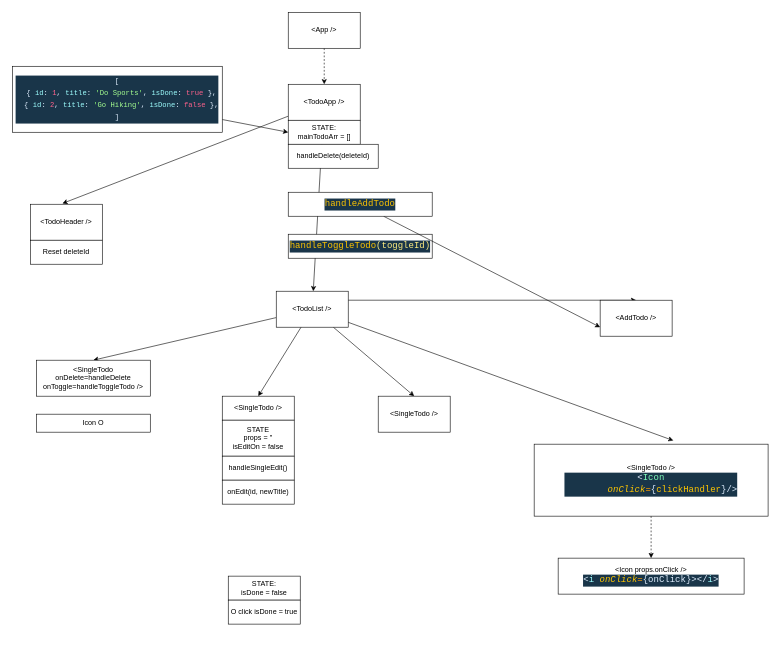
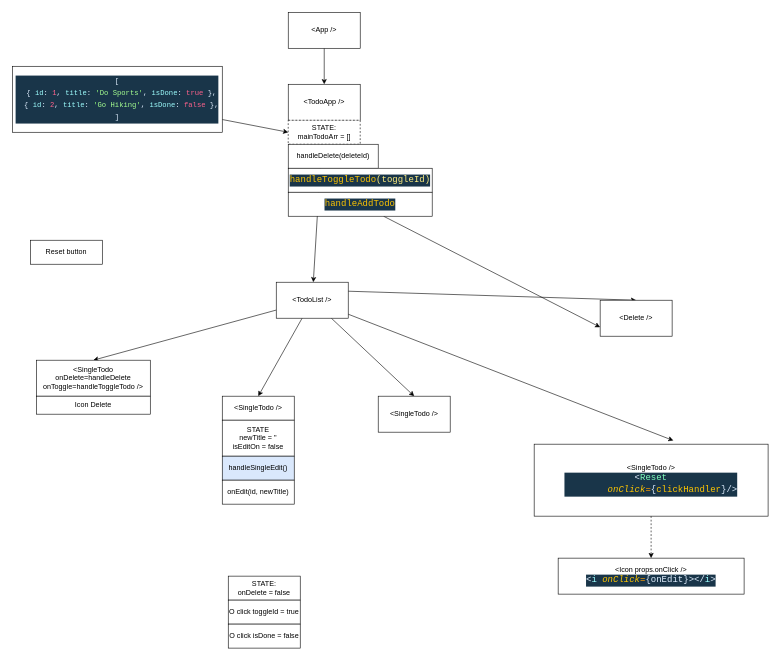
(324, 64) -> (324, 64)
(324, 132) -> (324, 132)
(177, 159) -> none
(66, 222) -> none
(360, 246) -> (360, 180)
(66, 252) -> (66, 252)
(312, 309) -> (312, 300)
(636, 318) -> (636, 318)
none -> (93, 405)
(93, 423) -> none
(258, 438) -> (258, 438)
(258, 468) -> (258, 468)
(651, 480) -> (651, 480)
(651, 576) -> (651, 576)
(264, 588) -> (264, 588)
(264, 612) -> (264, 612)
none -> (264, 636)
